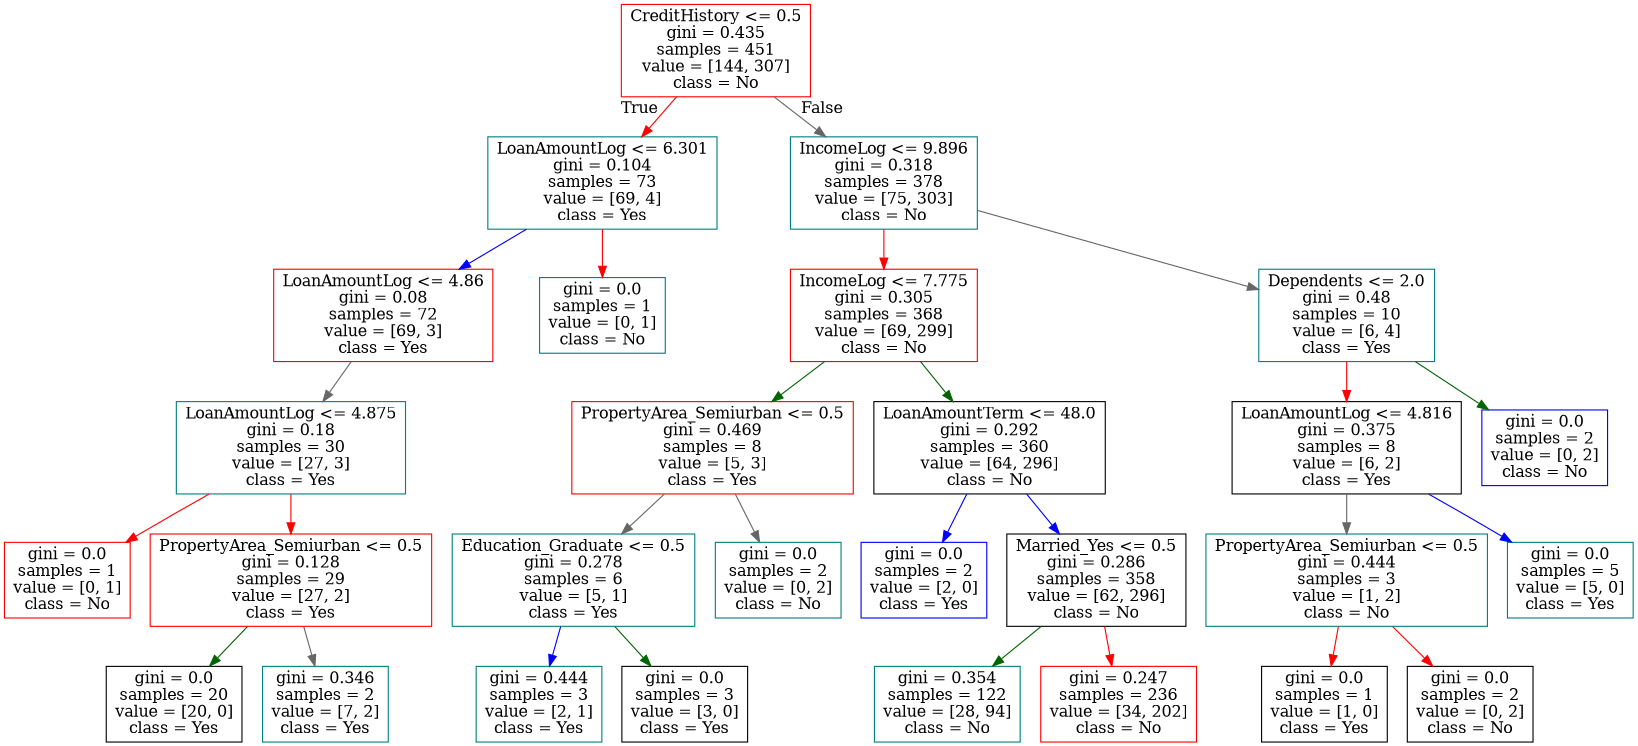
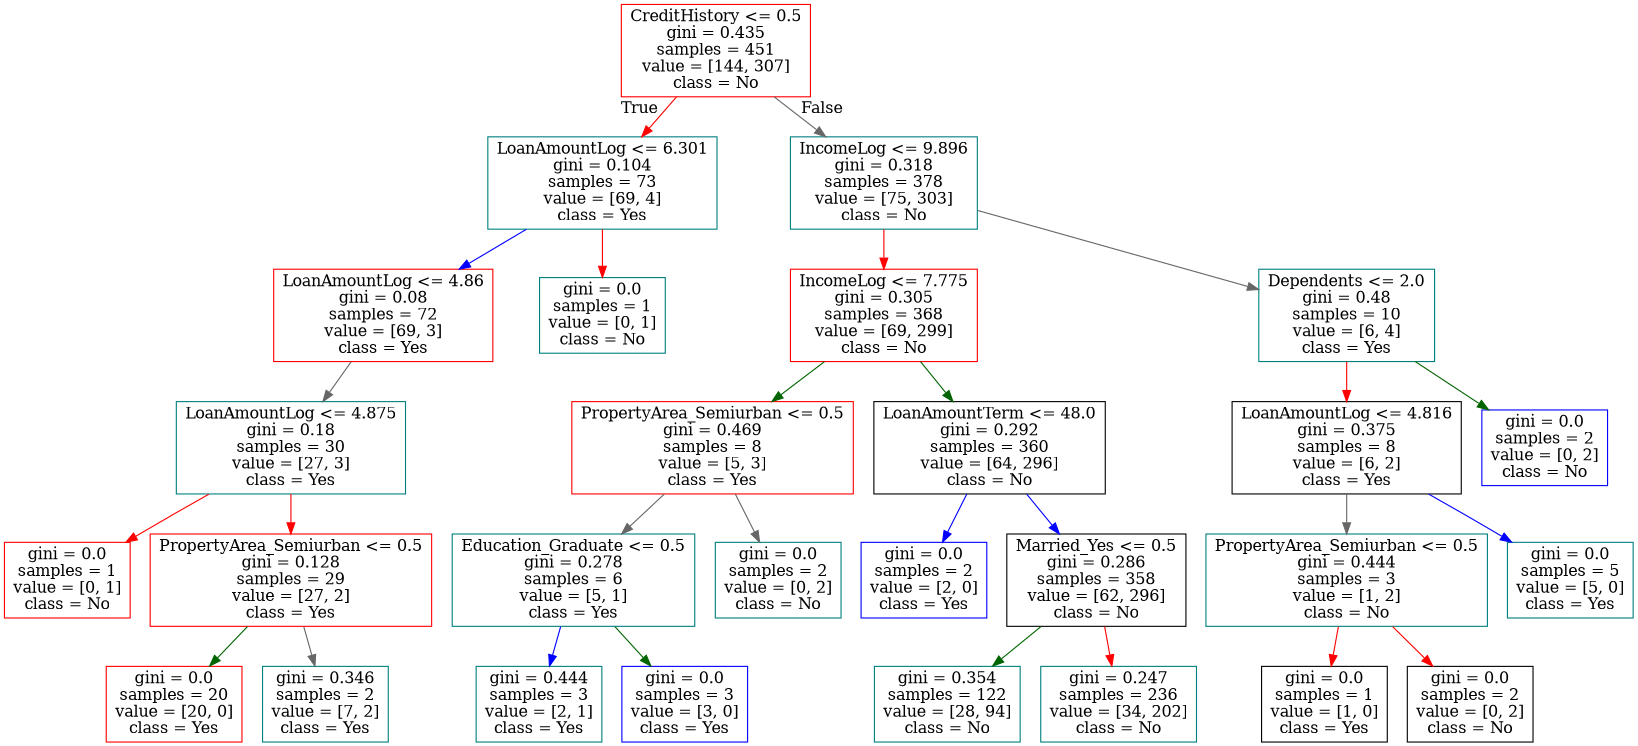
(174, 704) -> (174, 704)
(685, 704) -> (685, 704)
(1119, 704) -> (1119, 704)
